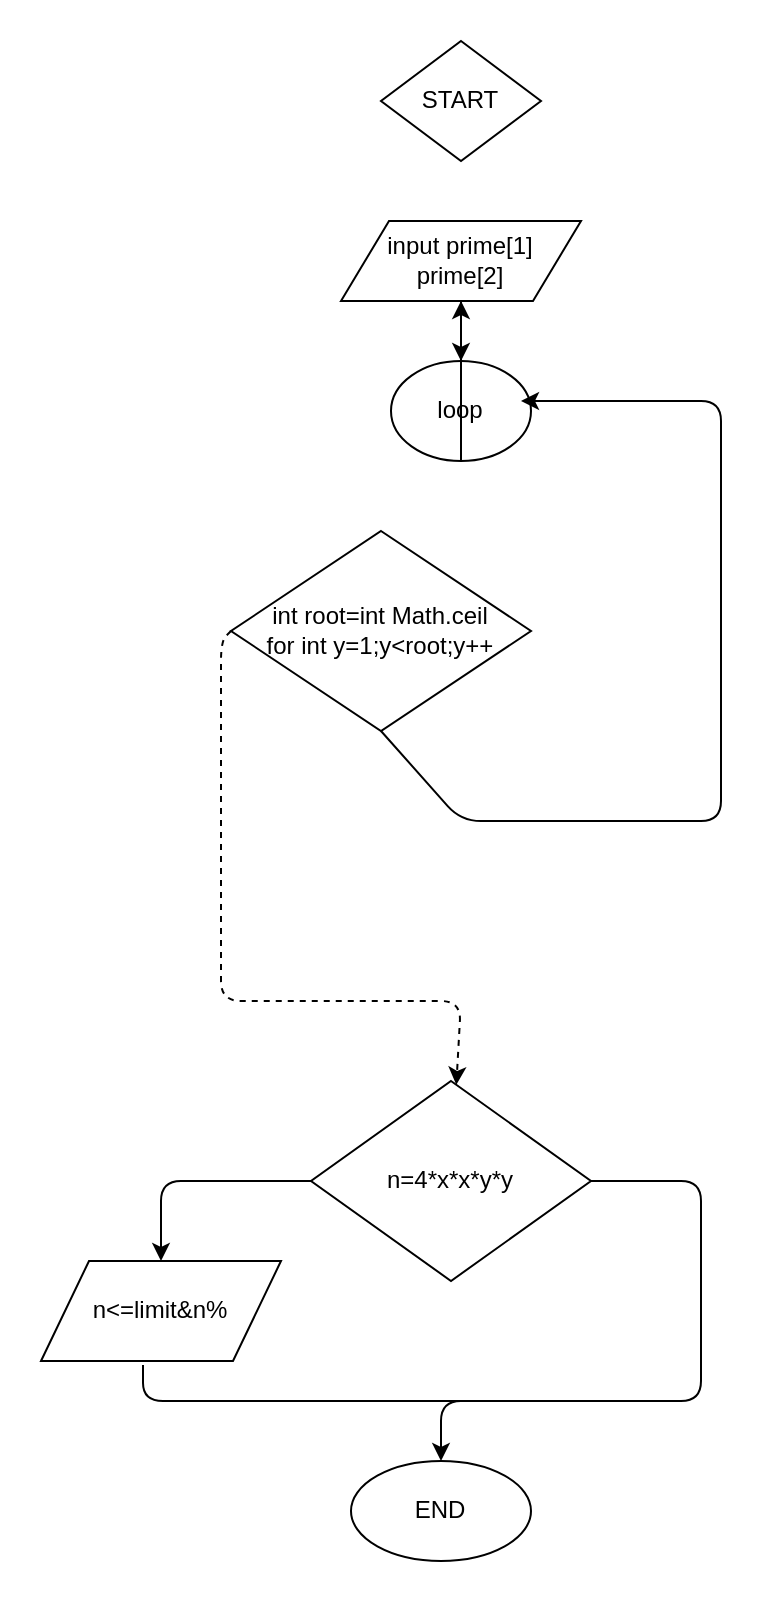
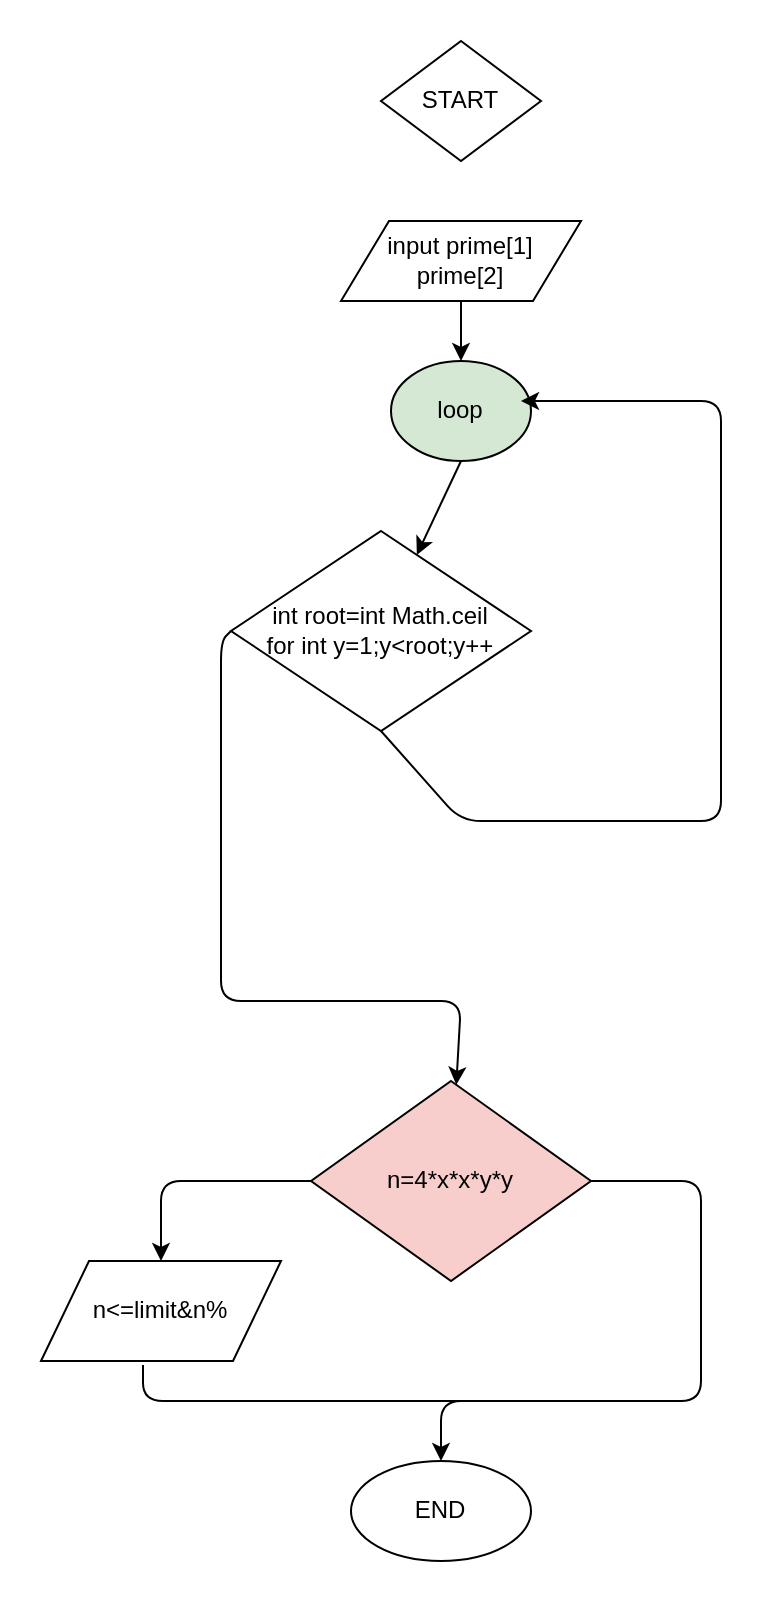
(461, 411) -> (442, 502)
(461, 411) -> (461, 411)
(221, 961) -> (221, 961)
(451, 1181) -> (451, 1181)
